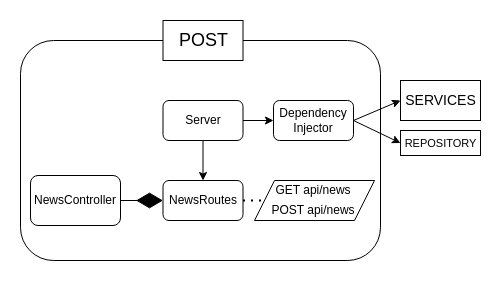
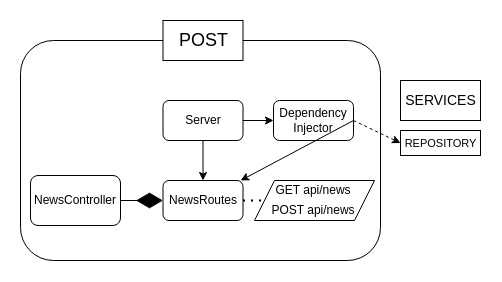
(375, 111) -> (299, 149)
(373, 130) -> (373, 130)
